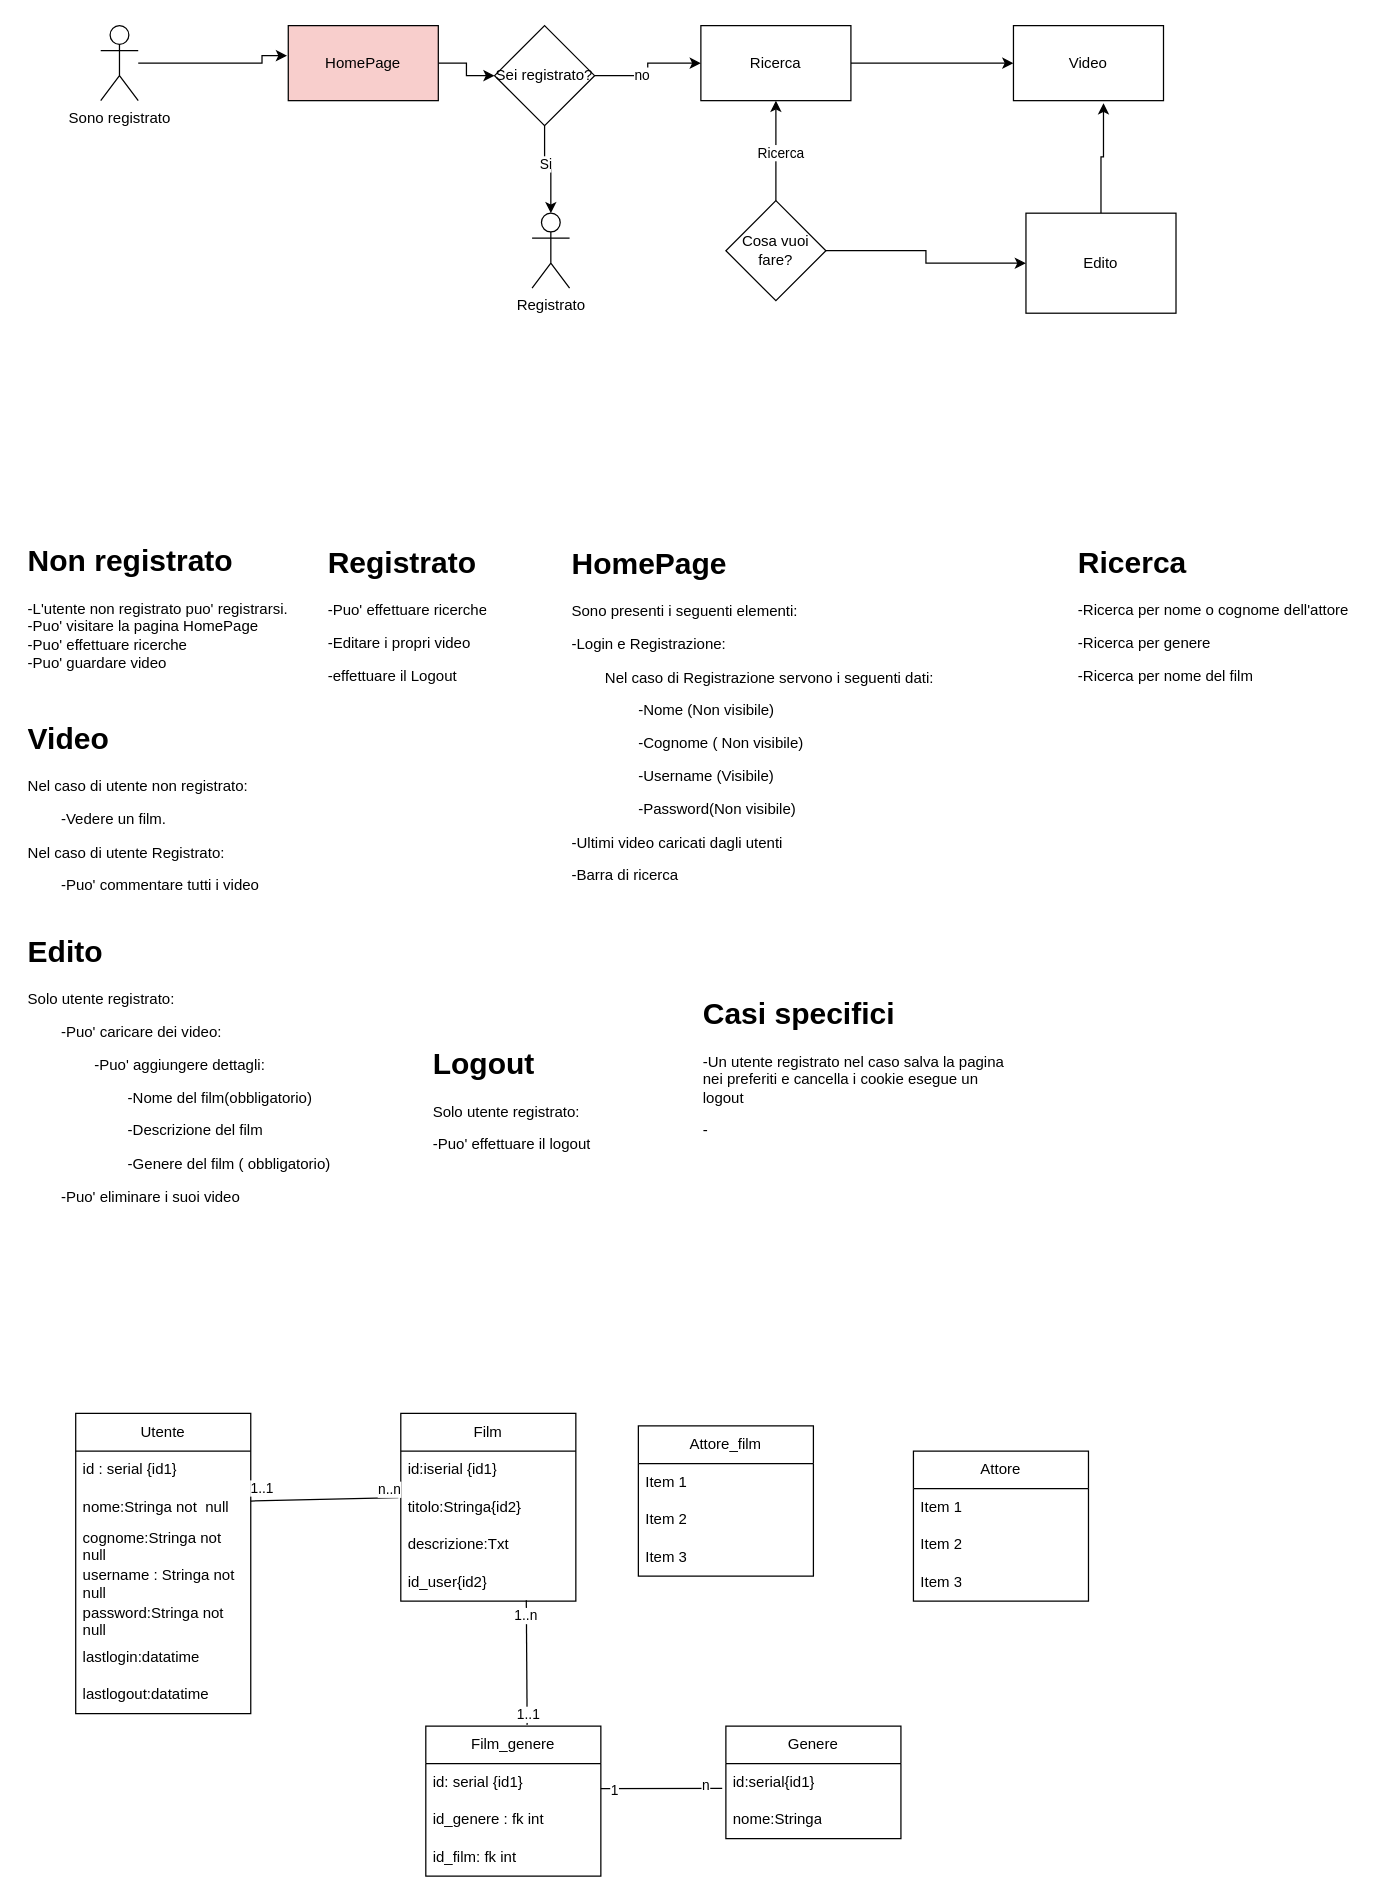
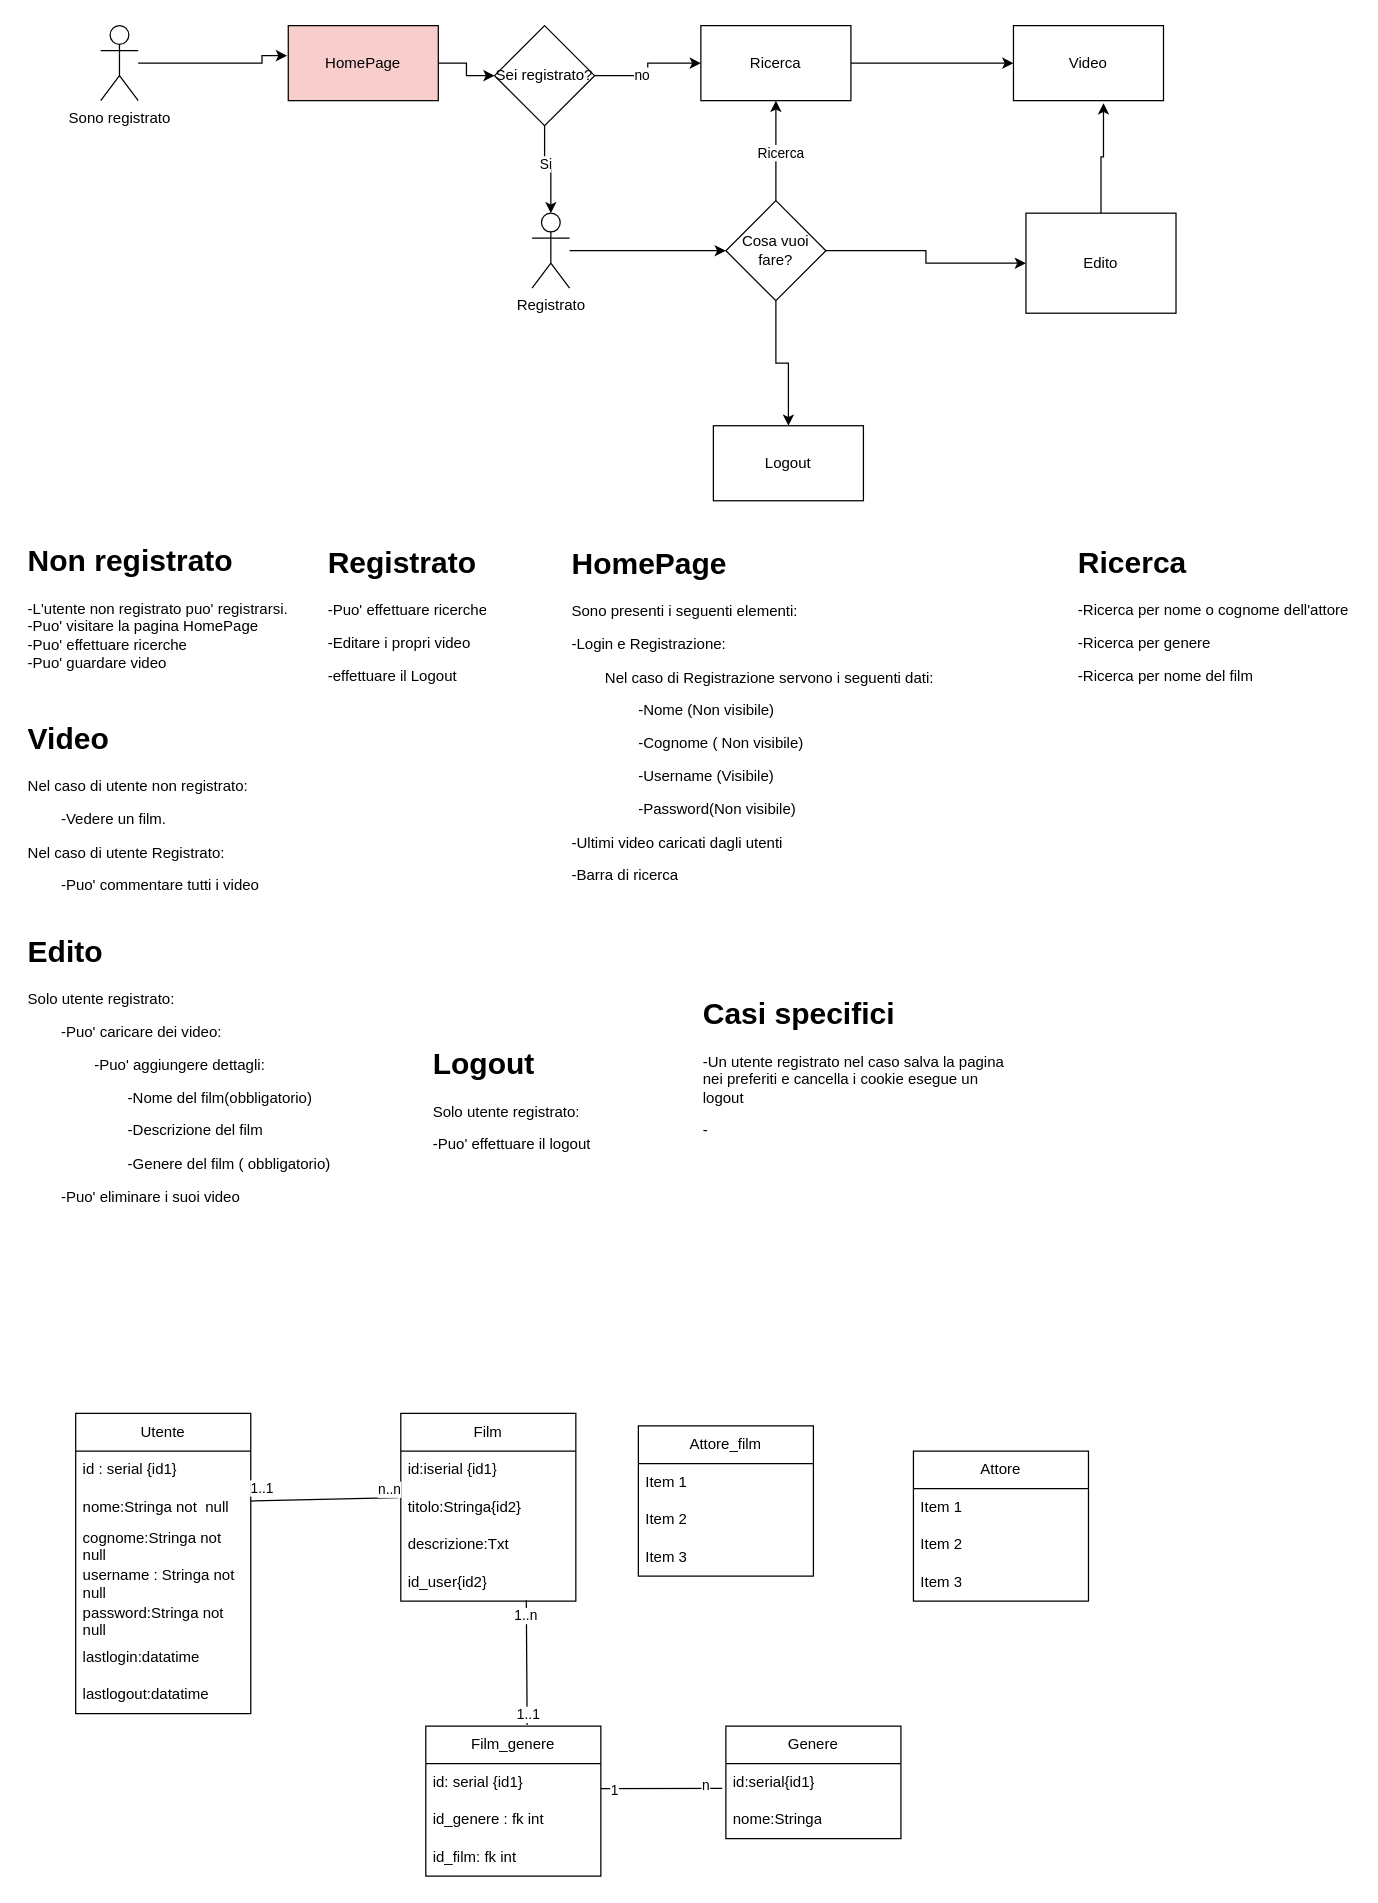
none -> (644, 251)
none -> (778, 363)
none -> (788, 463)
